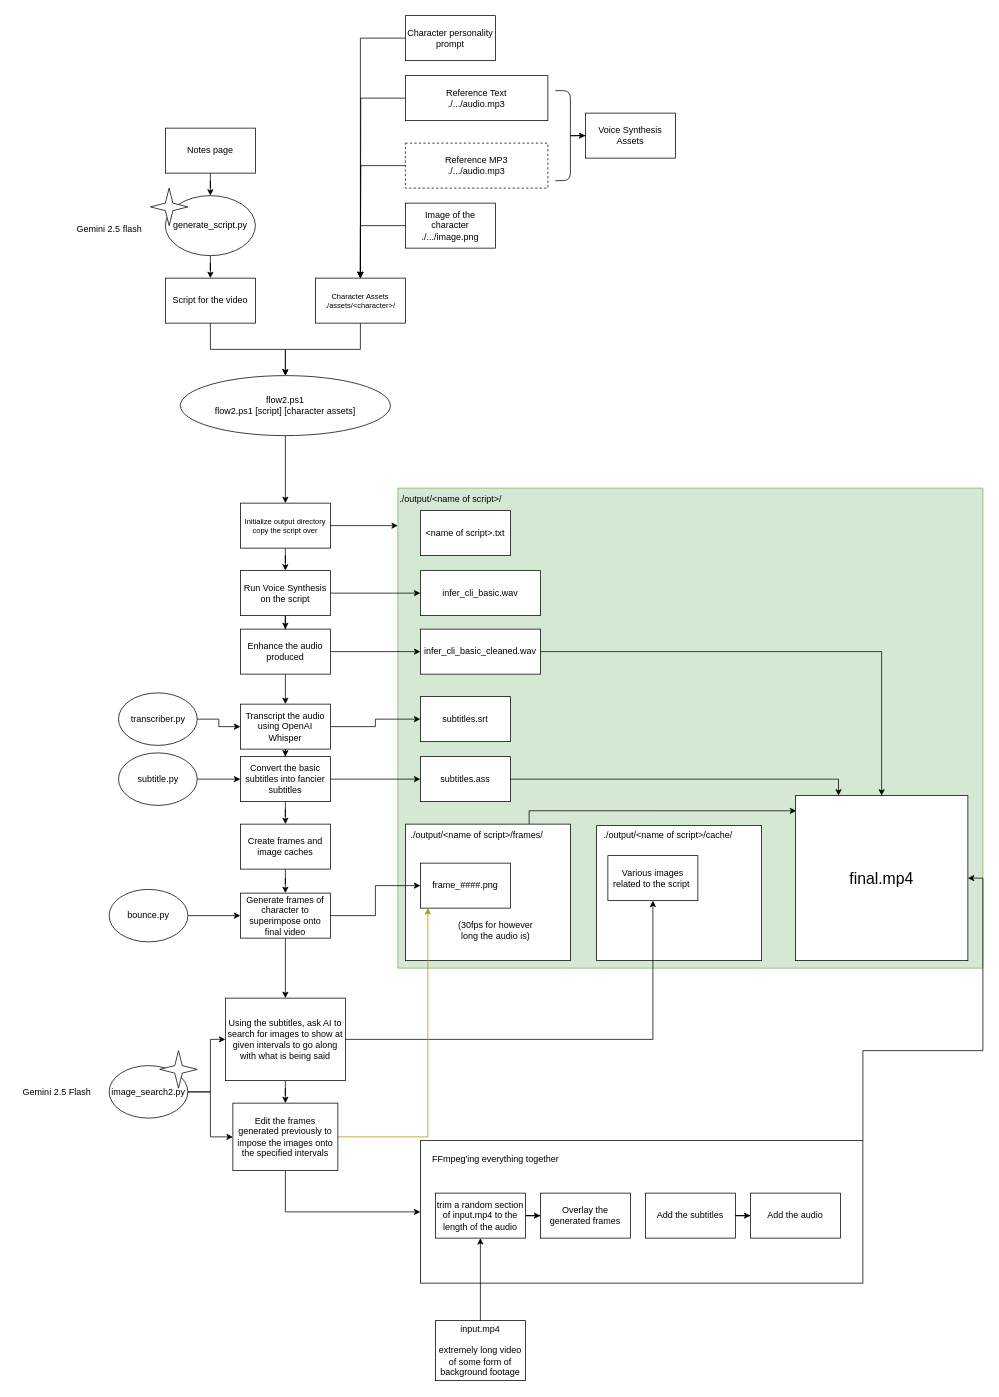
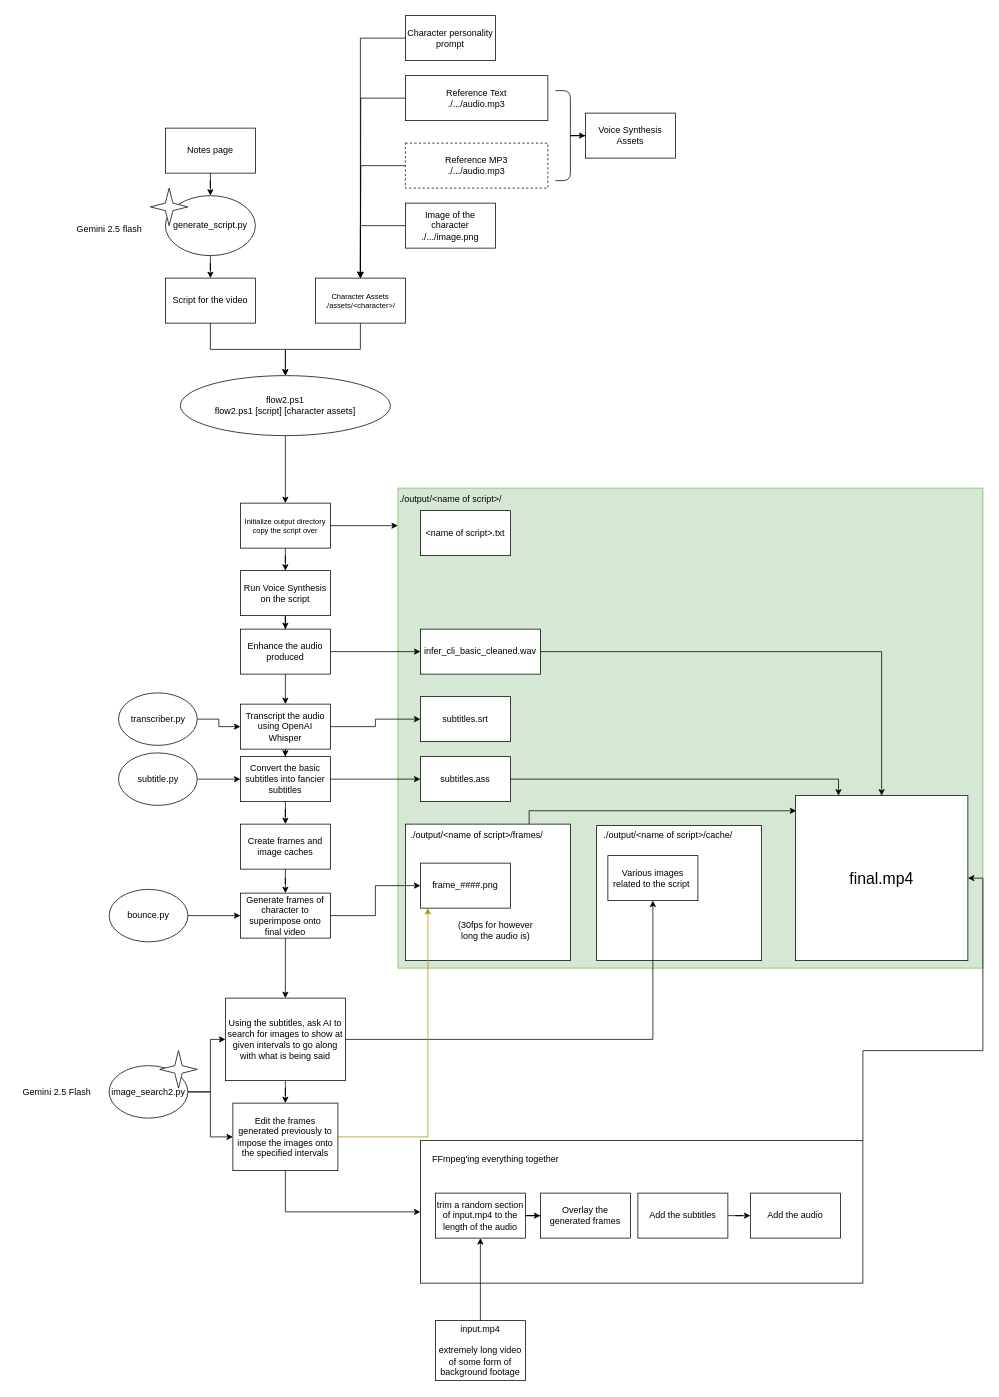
(363, 593) -> none
(480, 593) -> none
(690, 1215) -> (683, 1215)
